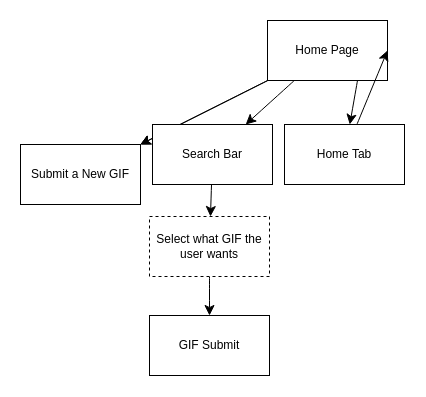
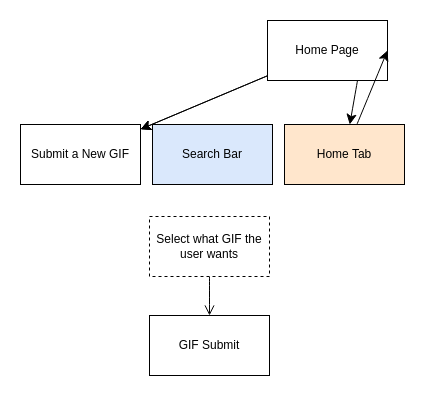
(273, 99) -> none
(213, 155) -> (213, 155)
(345, 155) -> (345, 155)
(81, 175) -> (81, 155)
(211, 196) -> none
(210, 305) -> (210, 307)
